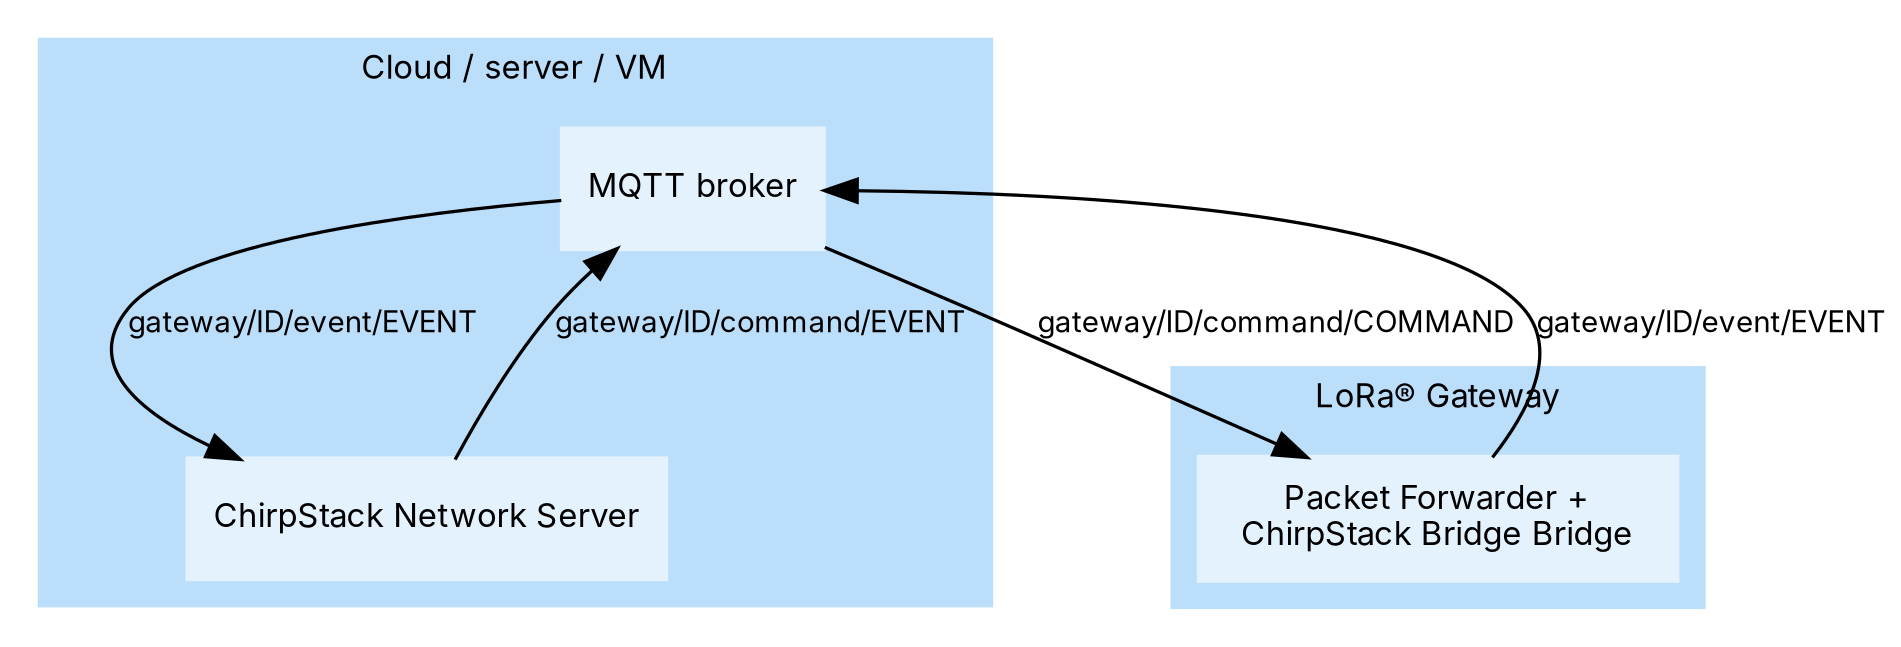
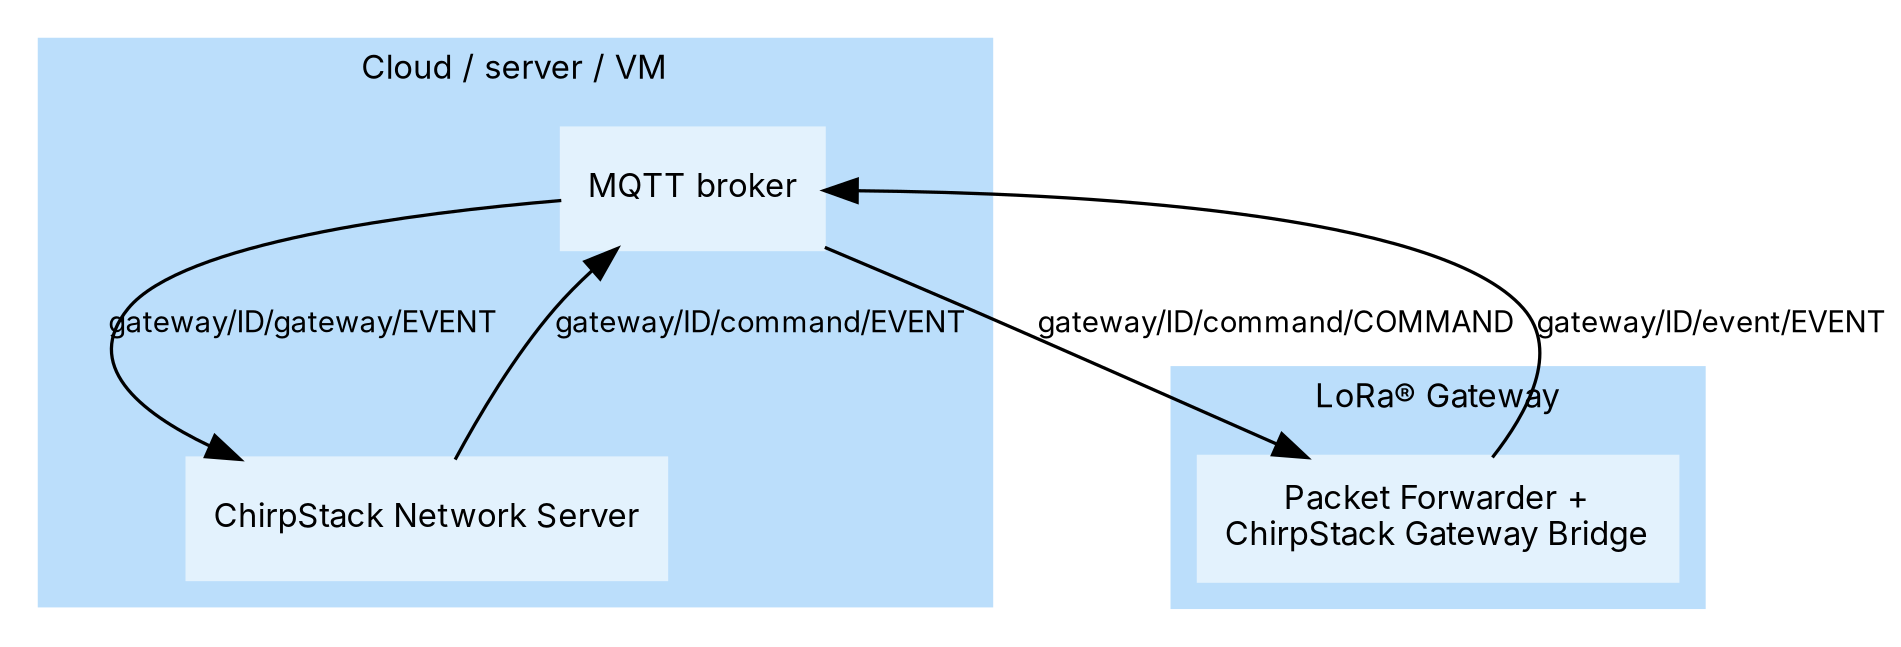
(304, 325) -> (304, 325)
(1438, 519) -> (1438, 519)
